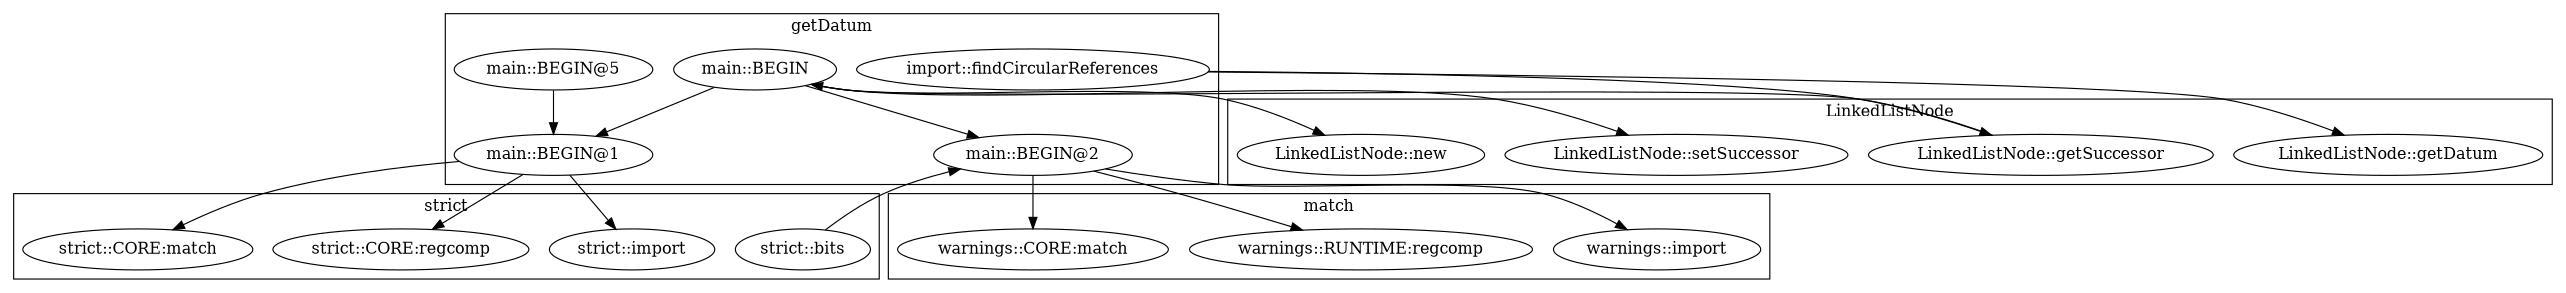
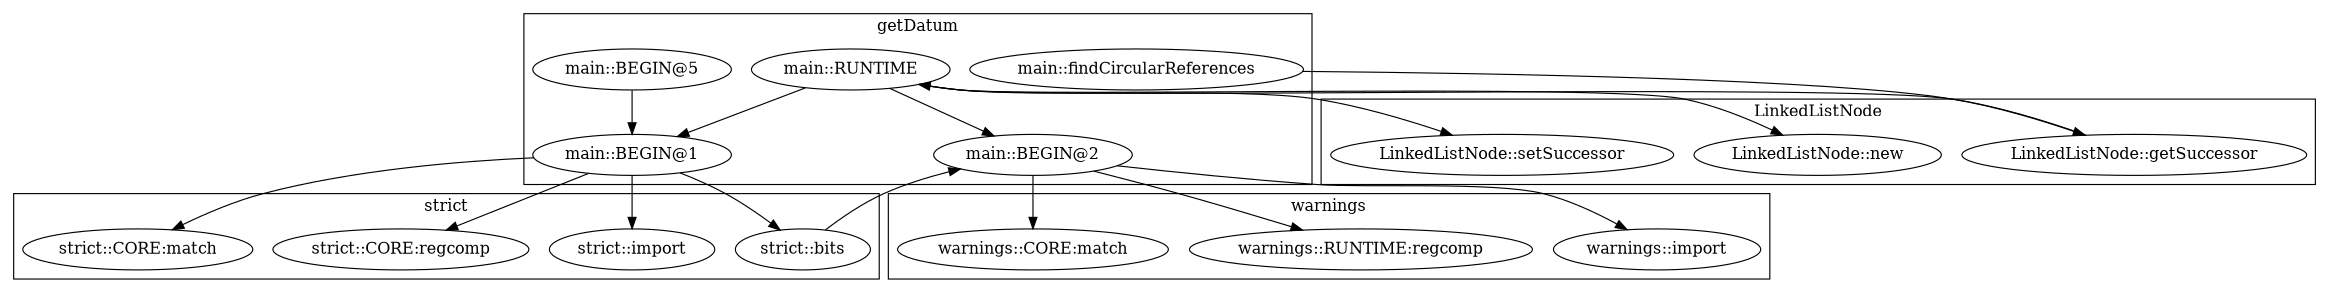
(755, 69) -> (851, 69)
(1033, 69) -> (1137, 69)
(2388, 155) -> none
none -> (739, 201)
(1329, 207) -> (1329, 207)
